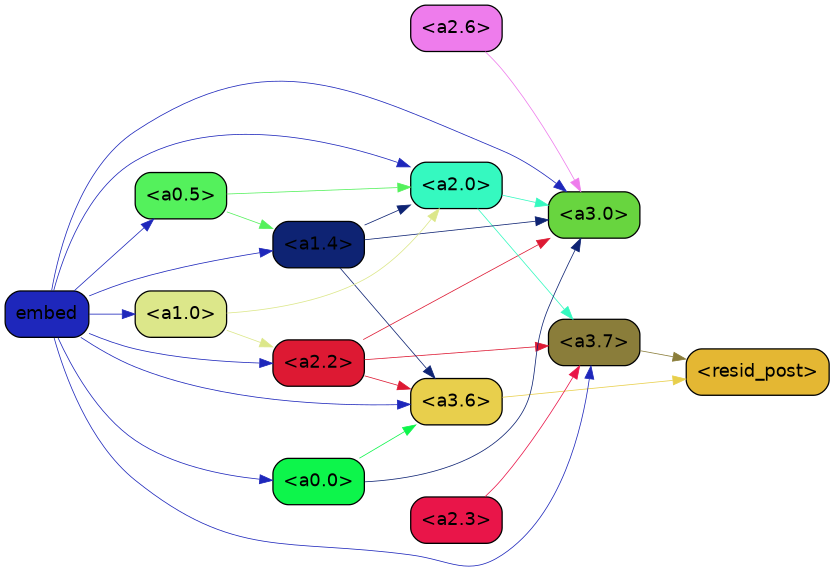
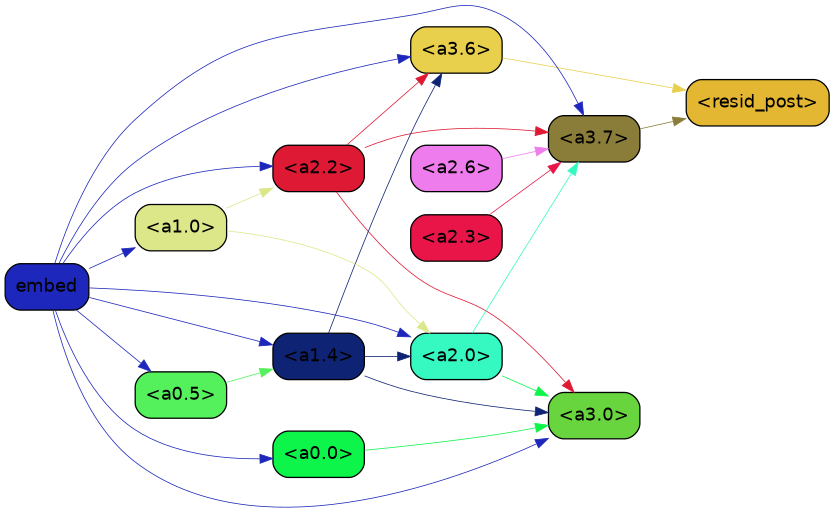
(534, 113) -> (519, 155)
(312, 191) -> none
(519, 199) -> (519, 383)
(520, 415) -> (450, 441)
(382, 445) -> none
